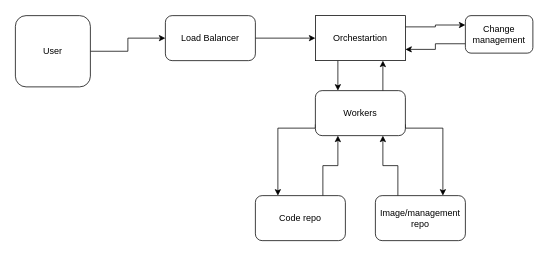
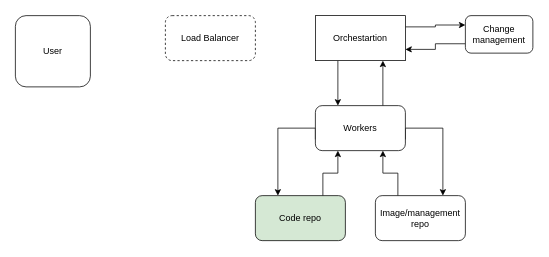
(210, 38) -> (210, 38)
(309, 38) -> none
(111, 51) -> none
(360, 113) -> (360, 128)
(300, 218) -> (300, 218)
